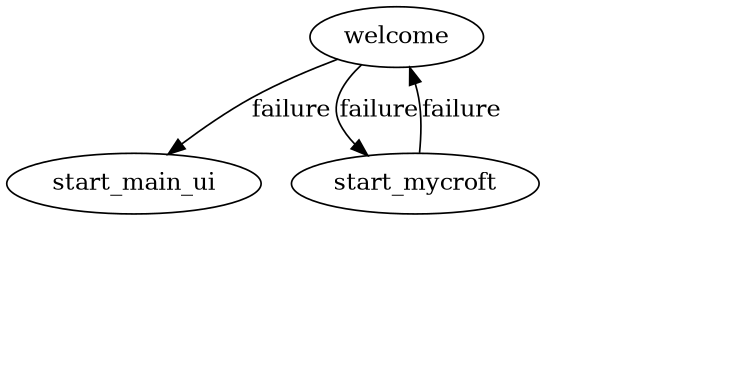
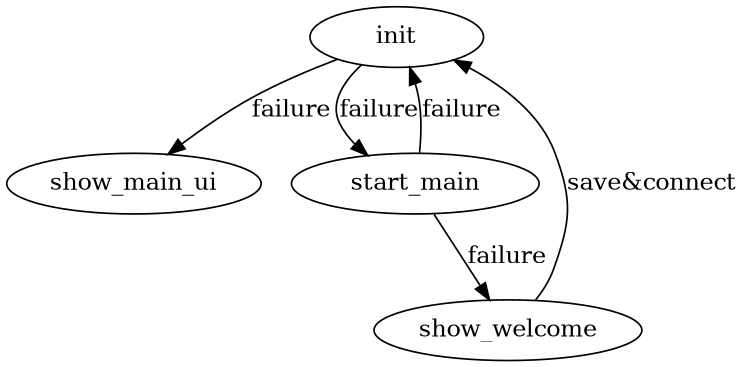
(397, 37) -> (397, 37)
(134, 184) -> (134, 184)
(415, 184) -> (415, 184)
none -> (508, 330)
